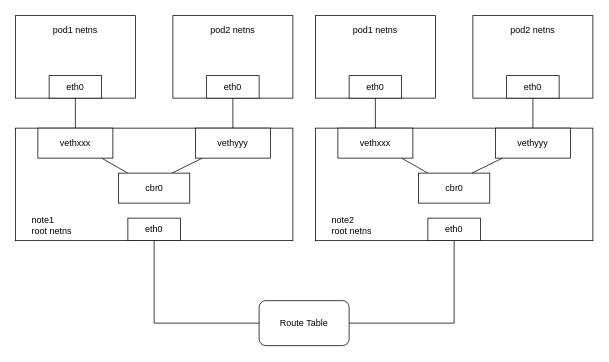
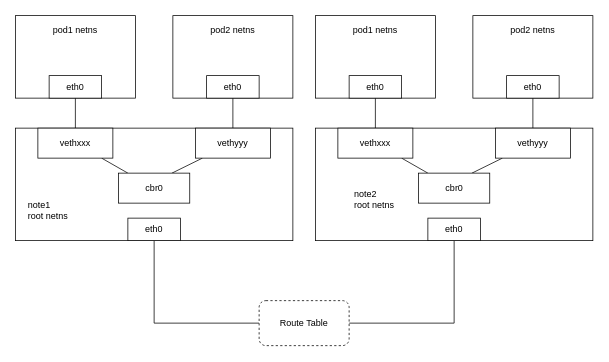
(57, 225) -> (53, 210)
(357, 225) -> (379, 199)
(304, 323) -> (304, 323)
